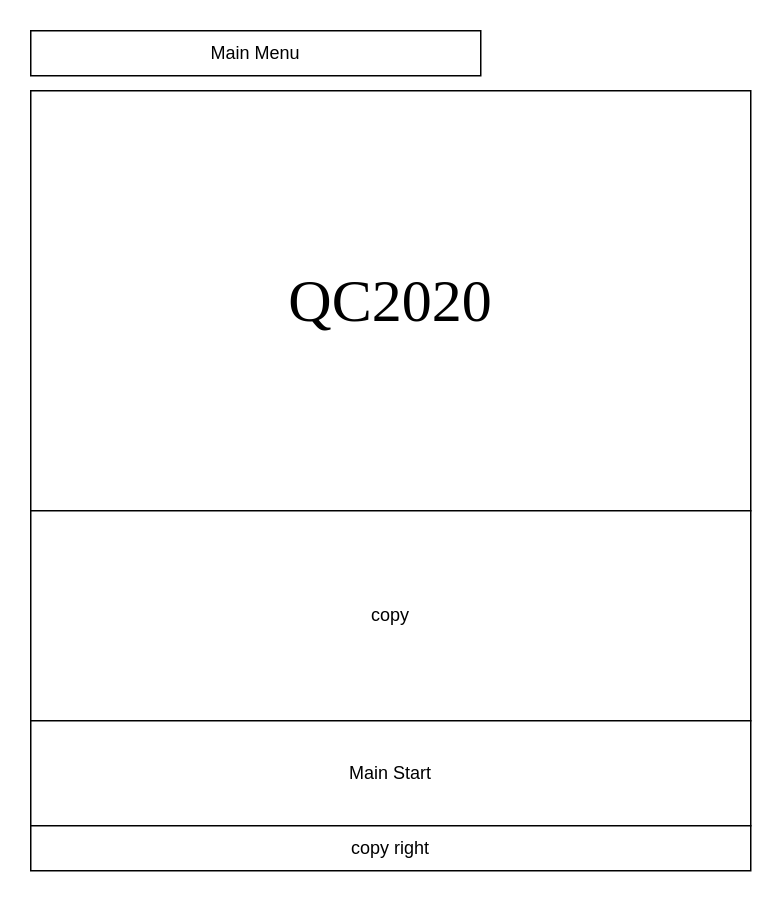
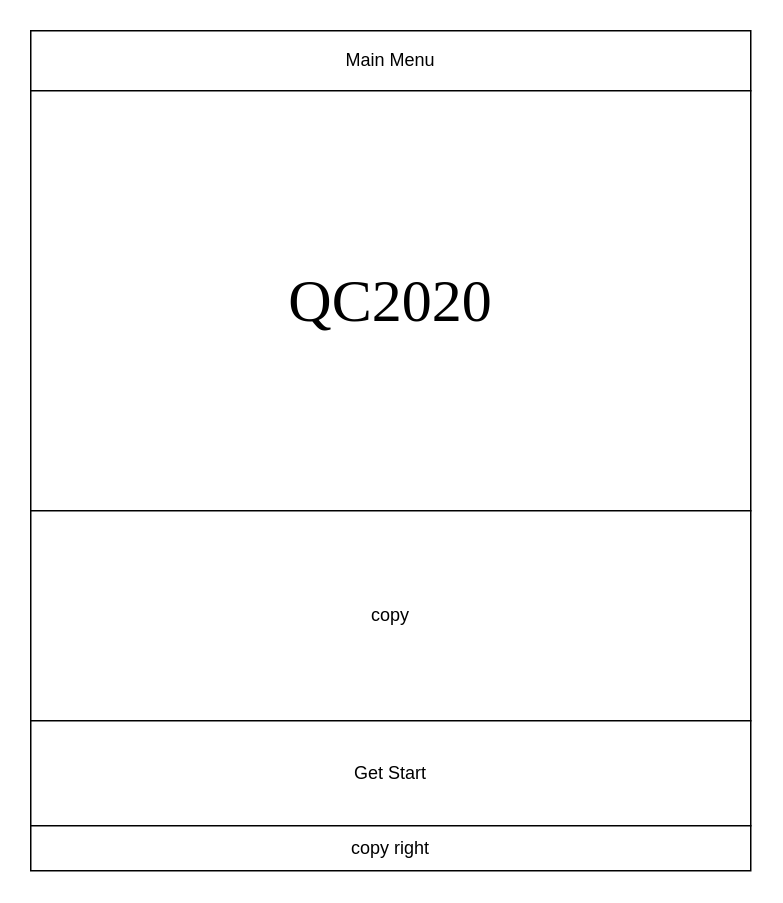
(256, 53) -> (391, 61)
(391, 773) -> (391, 773)
